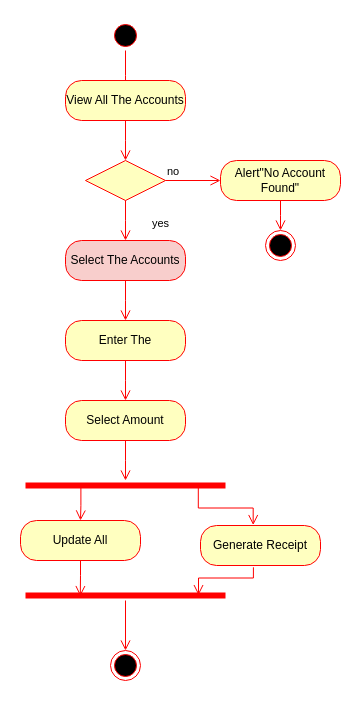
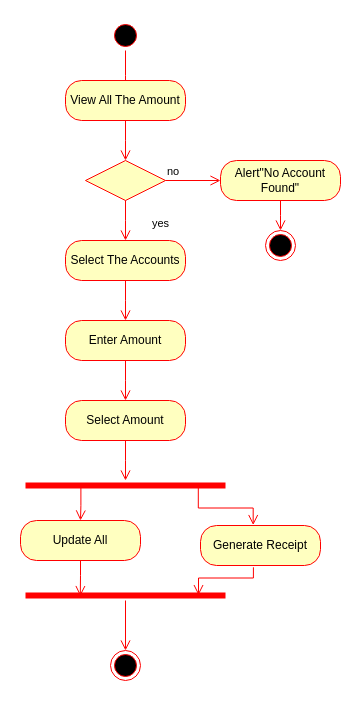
(126, 101) -> (126, 101)
(126, 261) -> (126, 261)
(126, 341) -> (126, 341)
